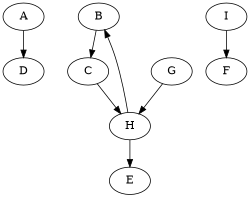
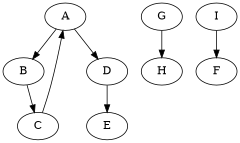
(120, 74) -> (47, 41)
(107, 96) -> (53, 76)
(130, 150) -> (107, 95)
